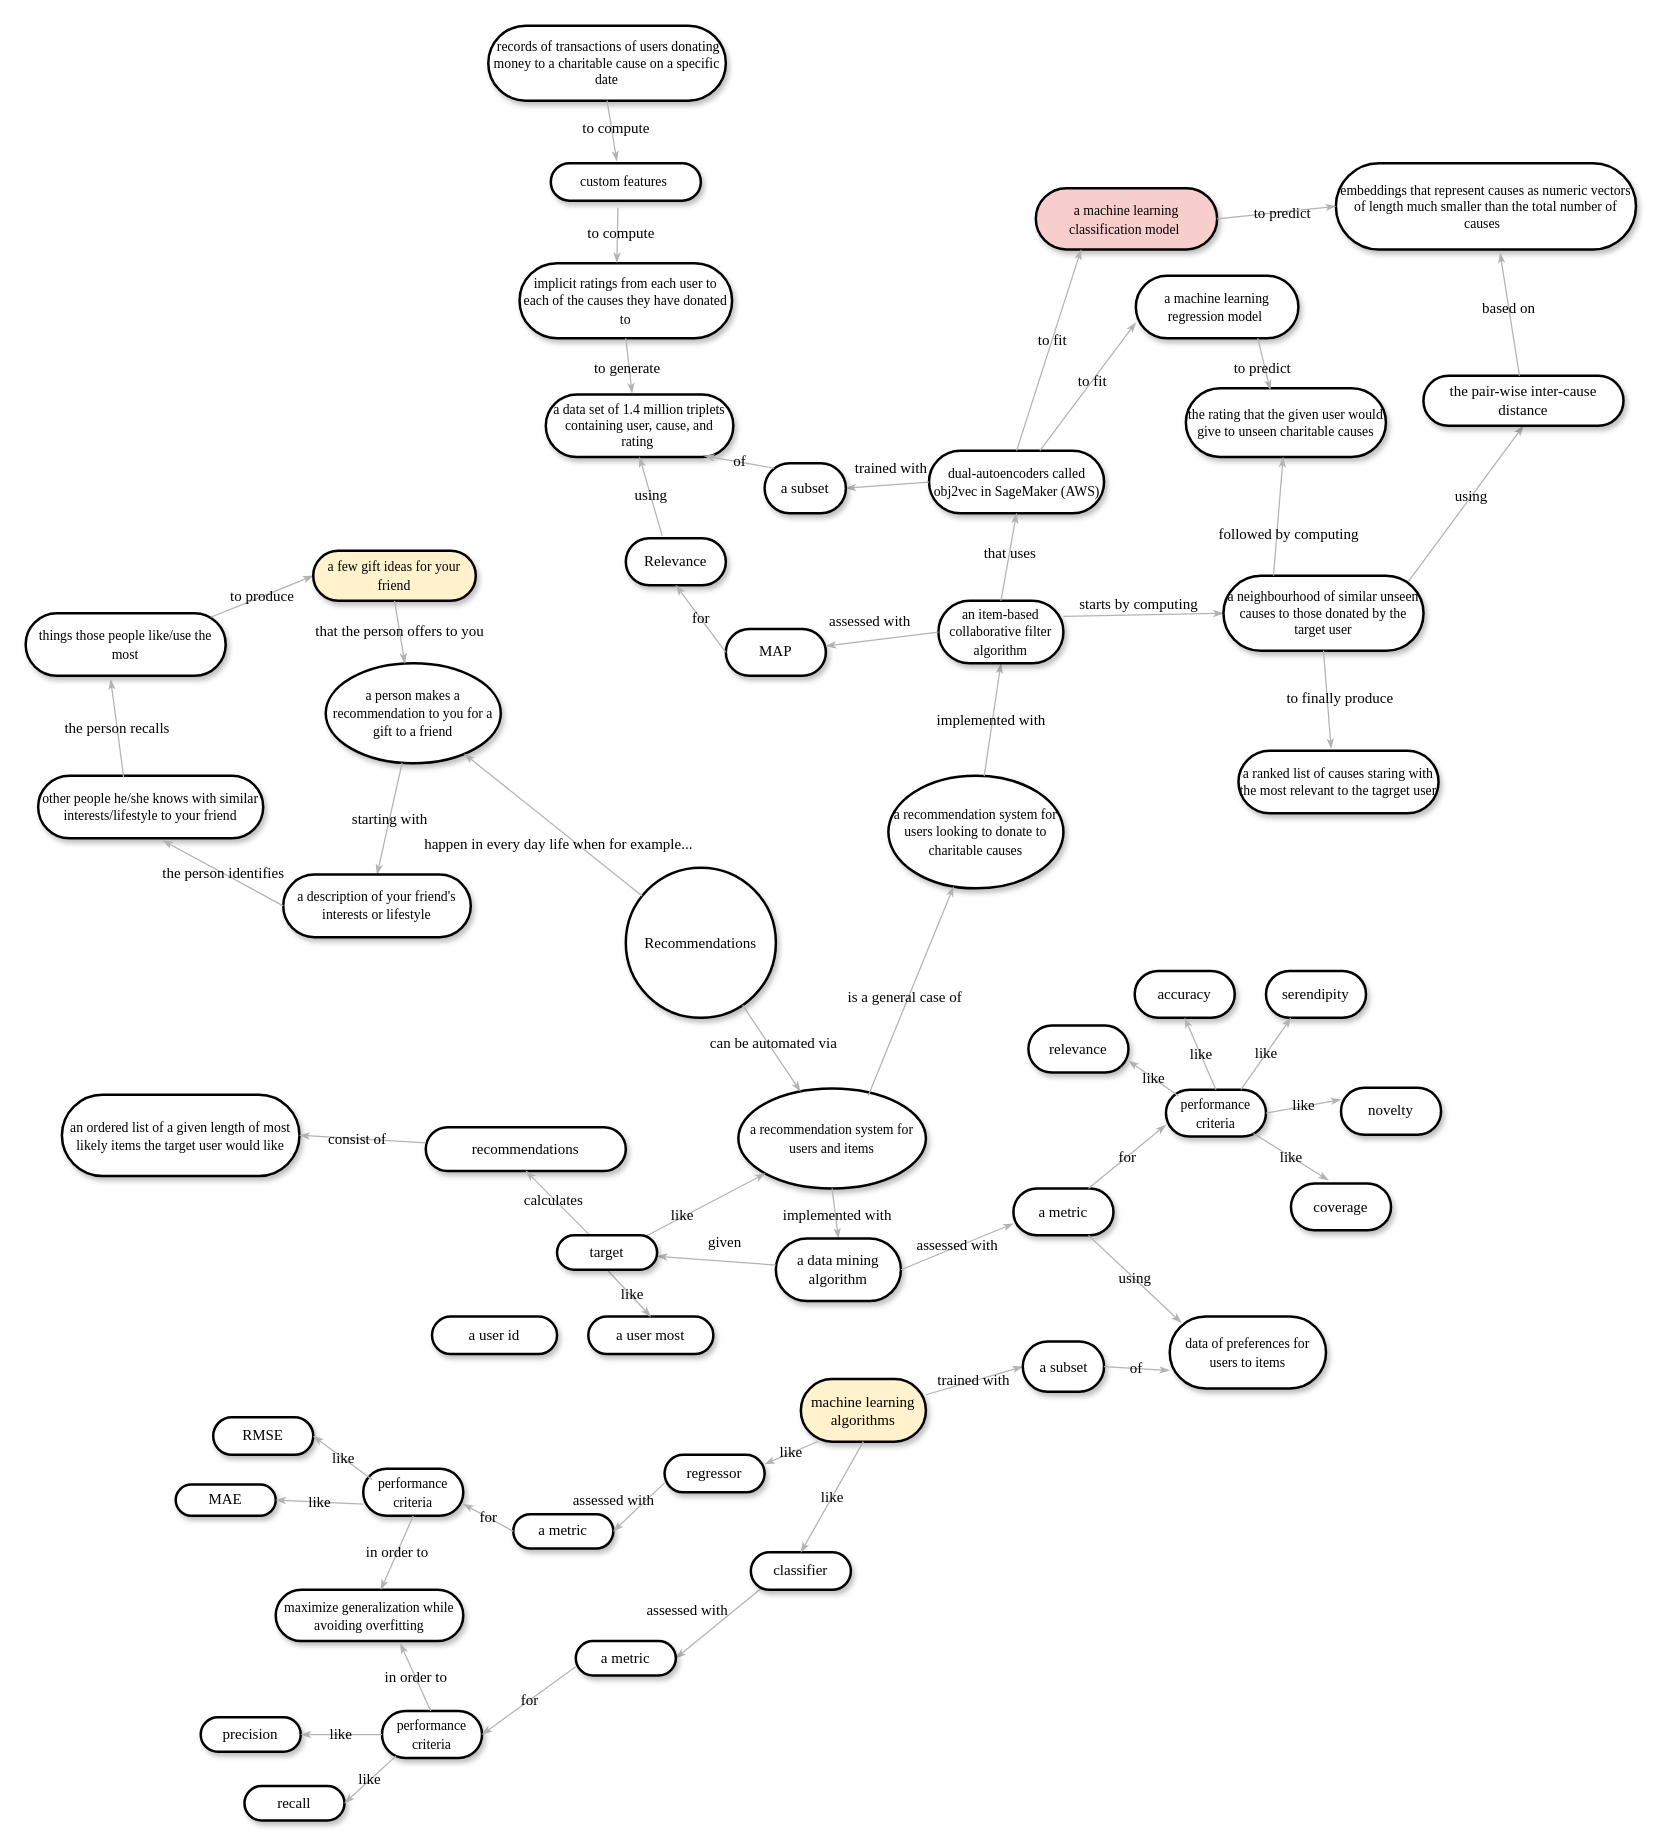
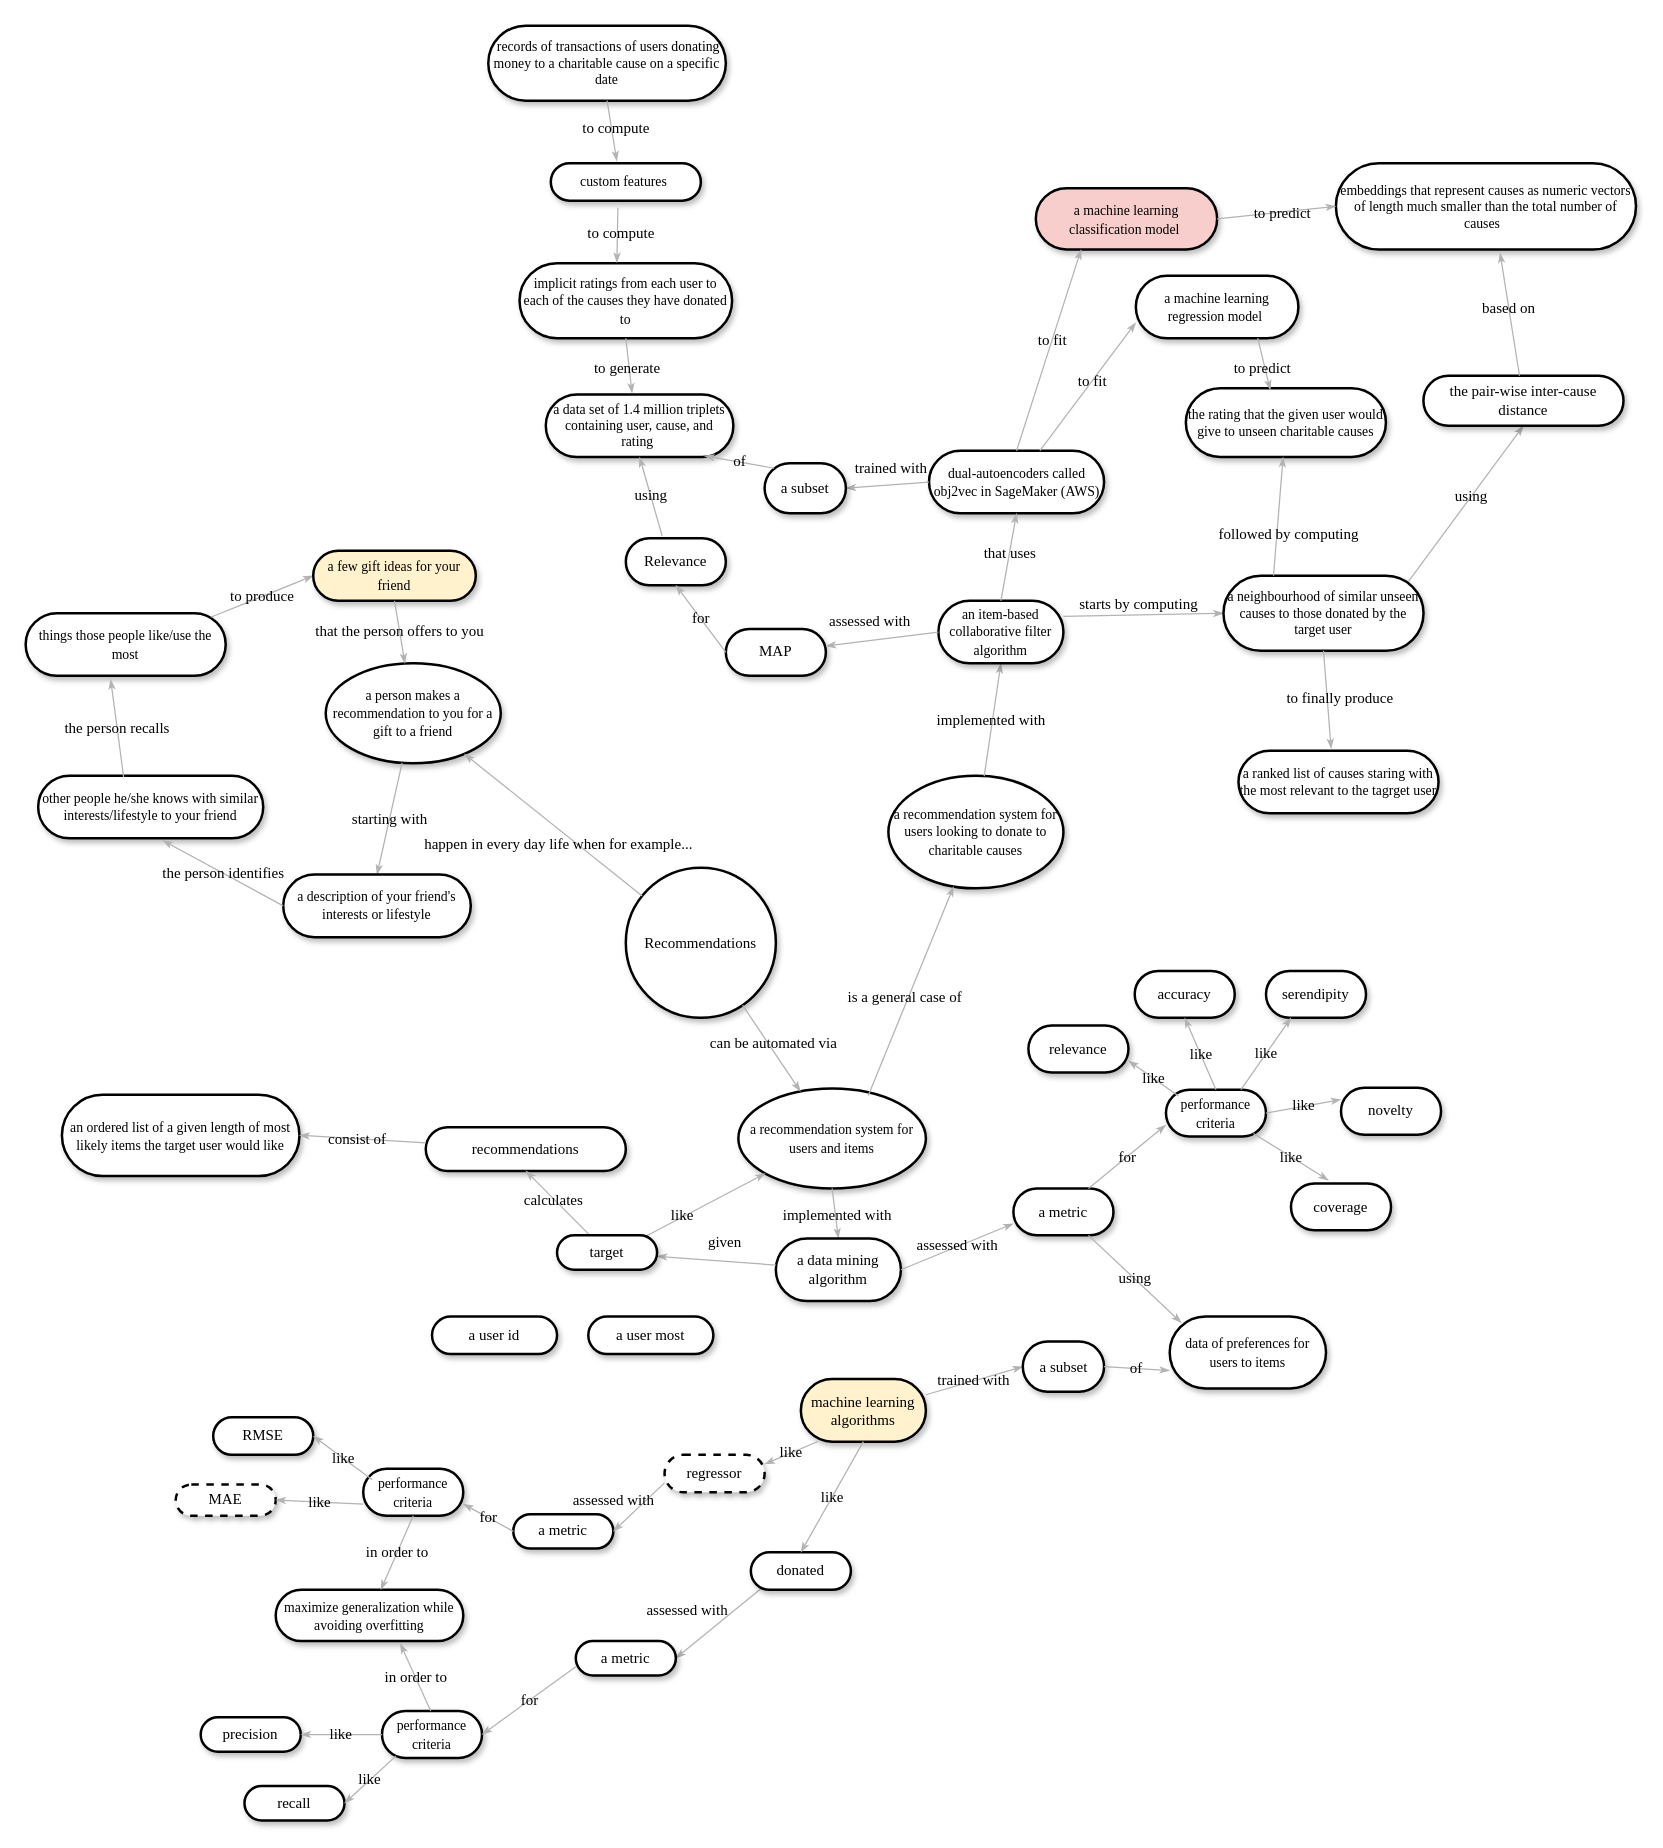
(629, 1294) -> none
(714, 1473) -> (714, 1473)
(226, 1500) -> (226, 1500)
(801, 1571) -> (801, 1571)
